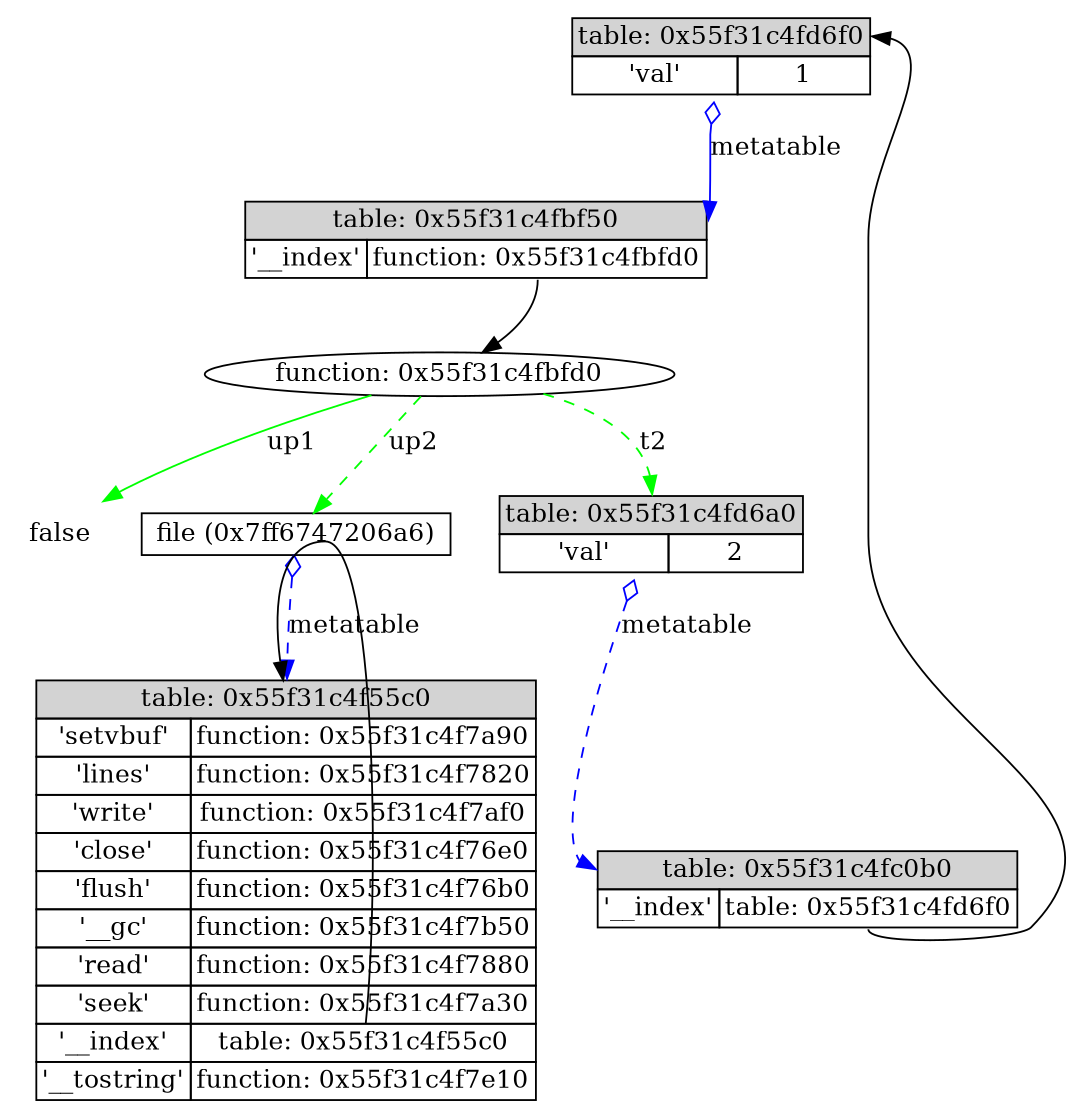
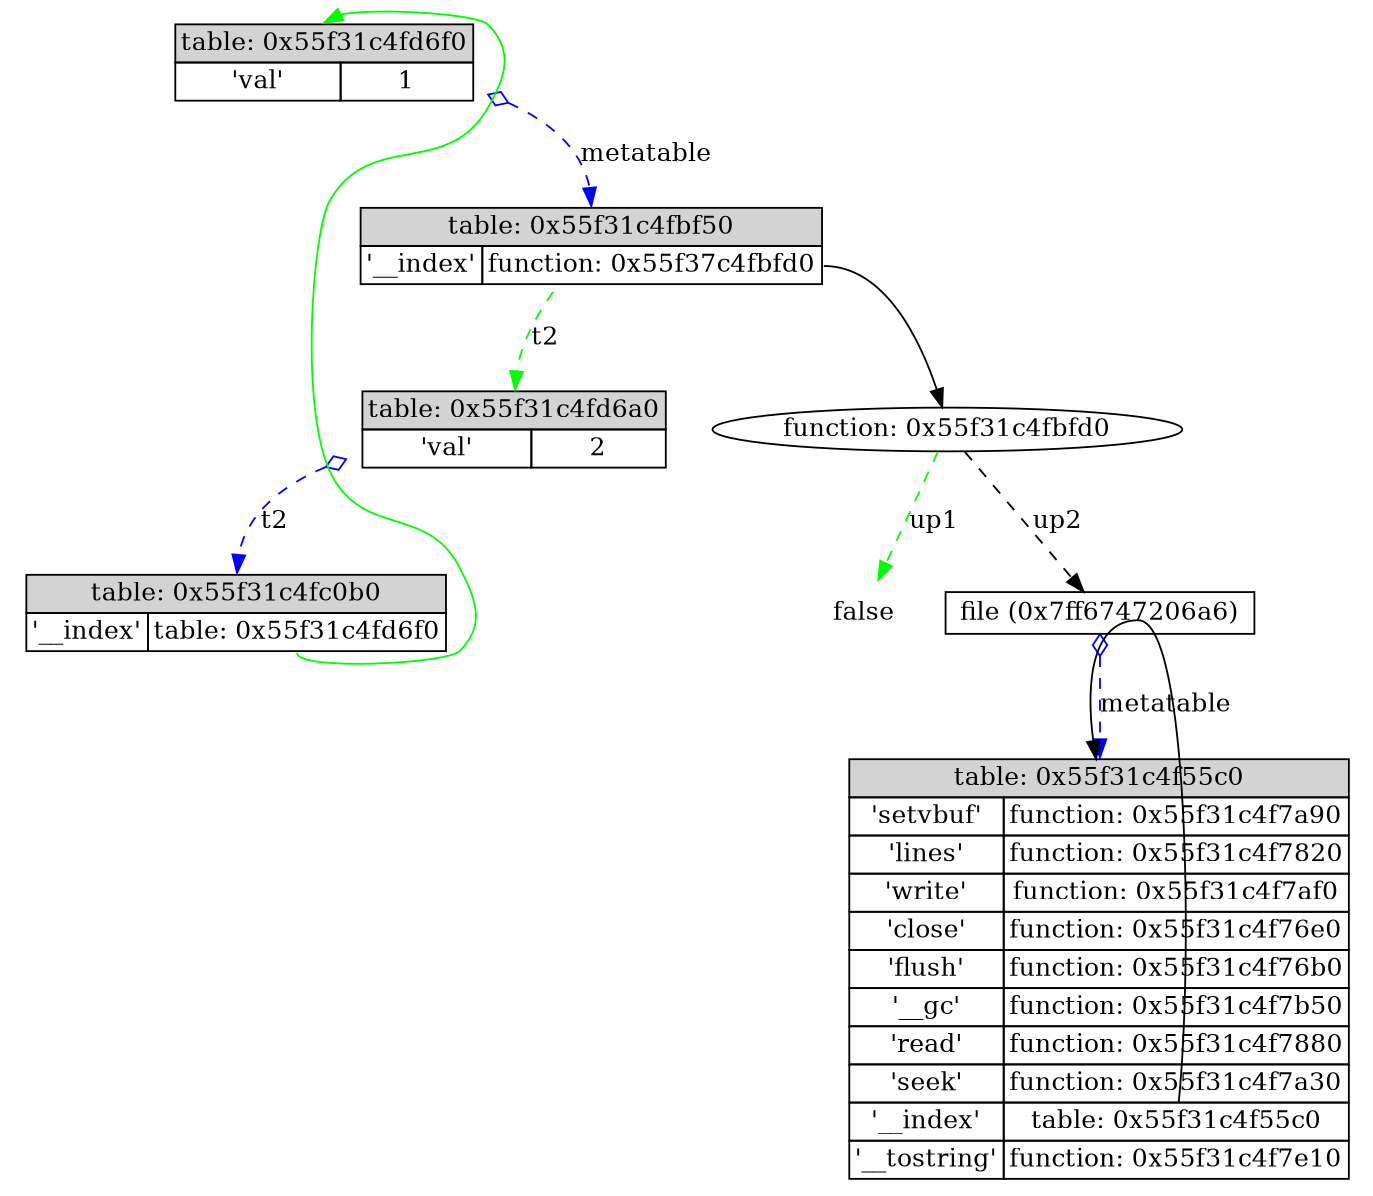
(710, 163) -> (559, 136)
(537, 258) -> (652, 264)
(608, 422) -> (530, 330)
(243, 438) -> (912, 508)
(374, 448) -> (1018, 515)
(879, 595) -> (312, 333)
(688, 626) -> (275, 521)
